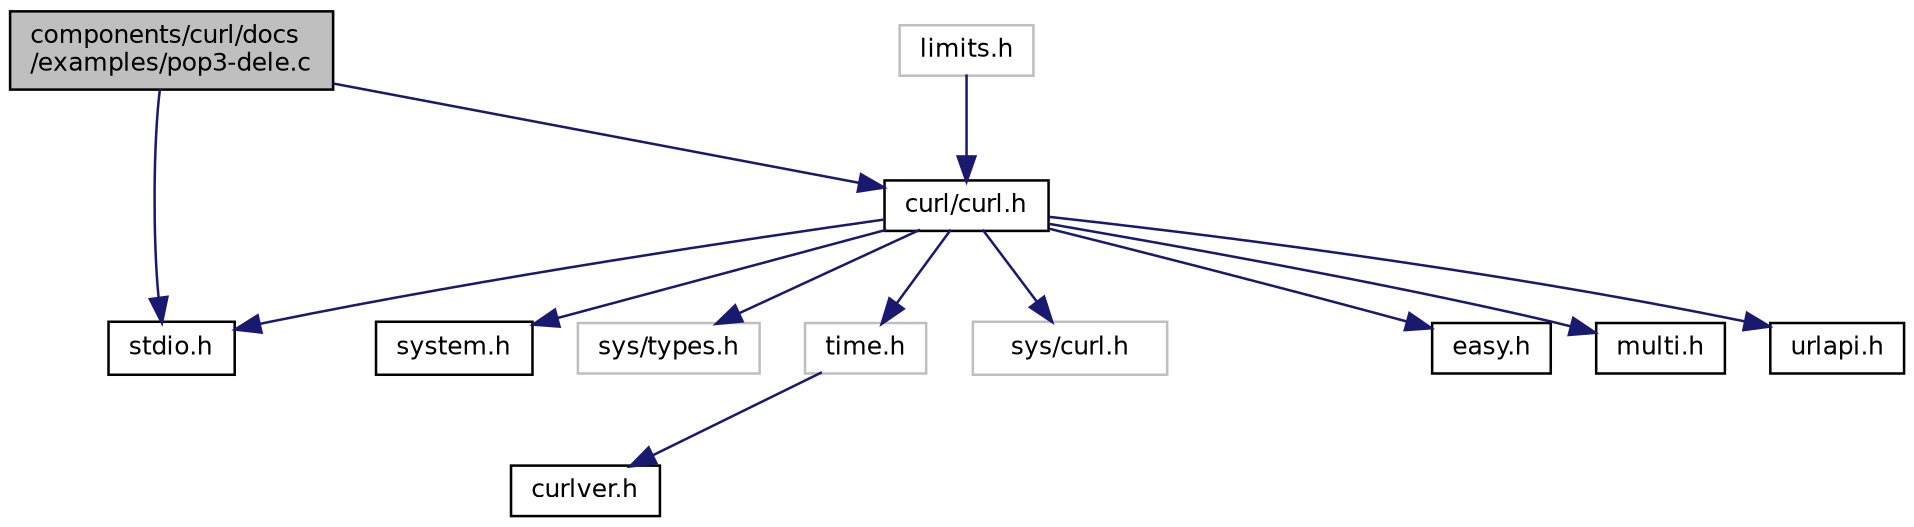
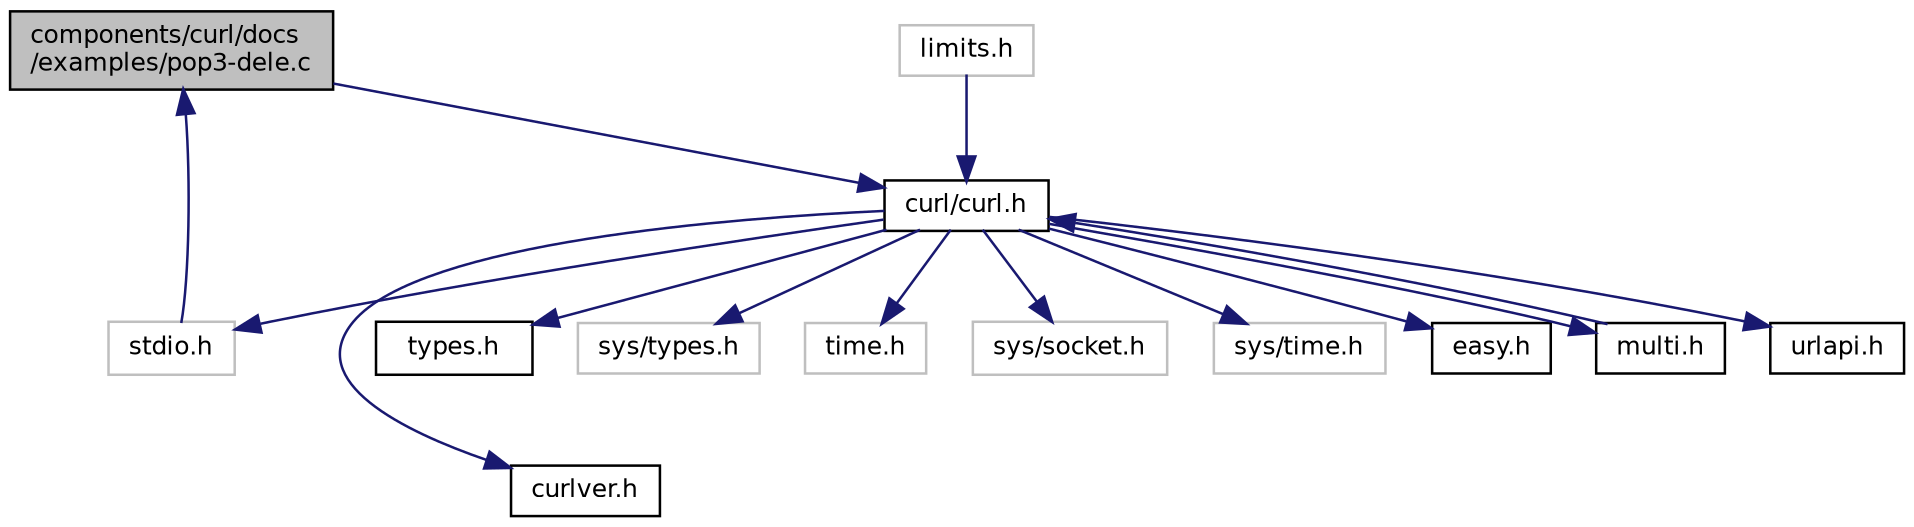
(155, 193) -> (188, 219)
none -> (1342, 269)
(172, 348) -> (172, 348)
(454, 348) -> (454, 348)
(1070, 348) -> (1070, 348)
none -> (1300, 348)
(738, 414) -> (500, 256)
